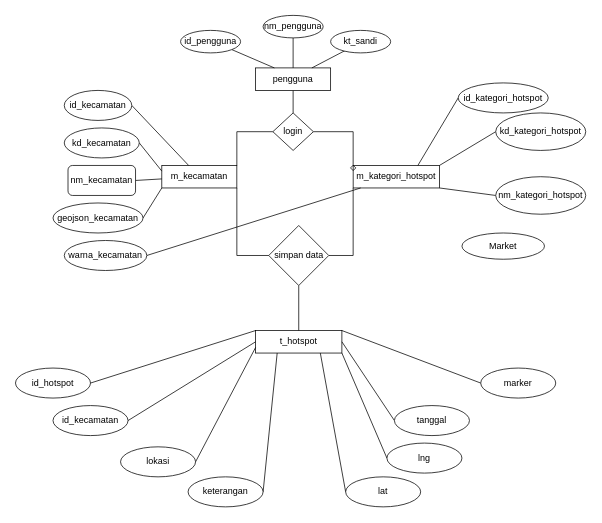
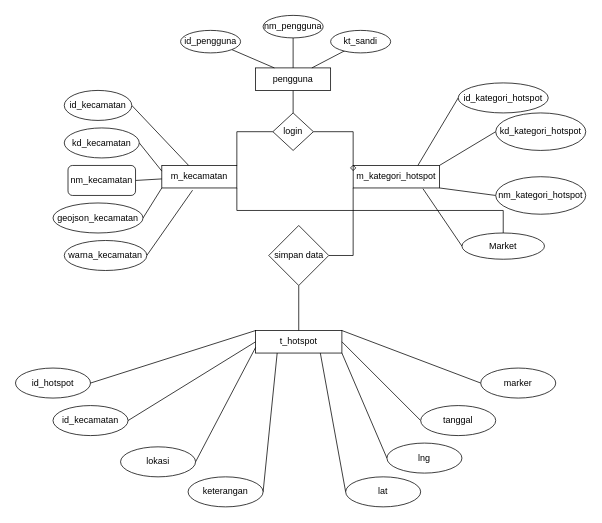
none -> (442, 218)
(215, 234) -> (169, 223)
(237, 247) -> (408, 210)
(432, 420) -> (458, 420)
